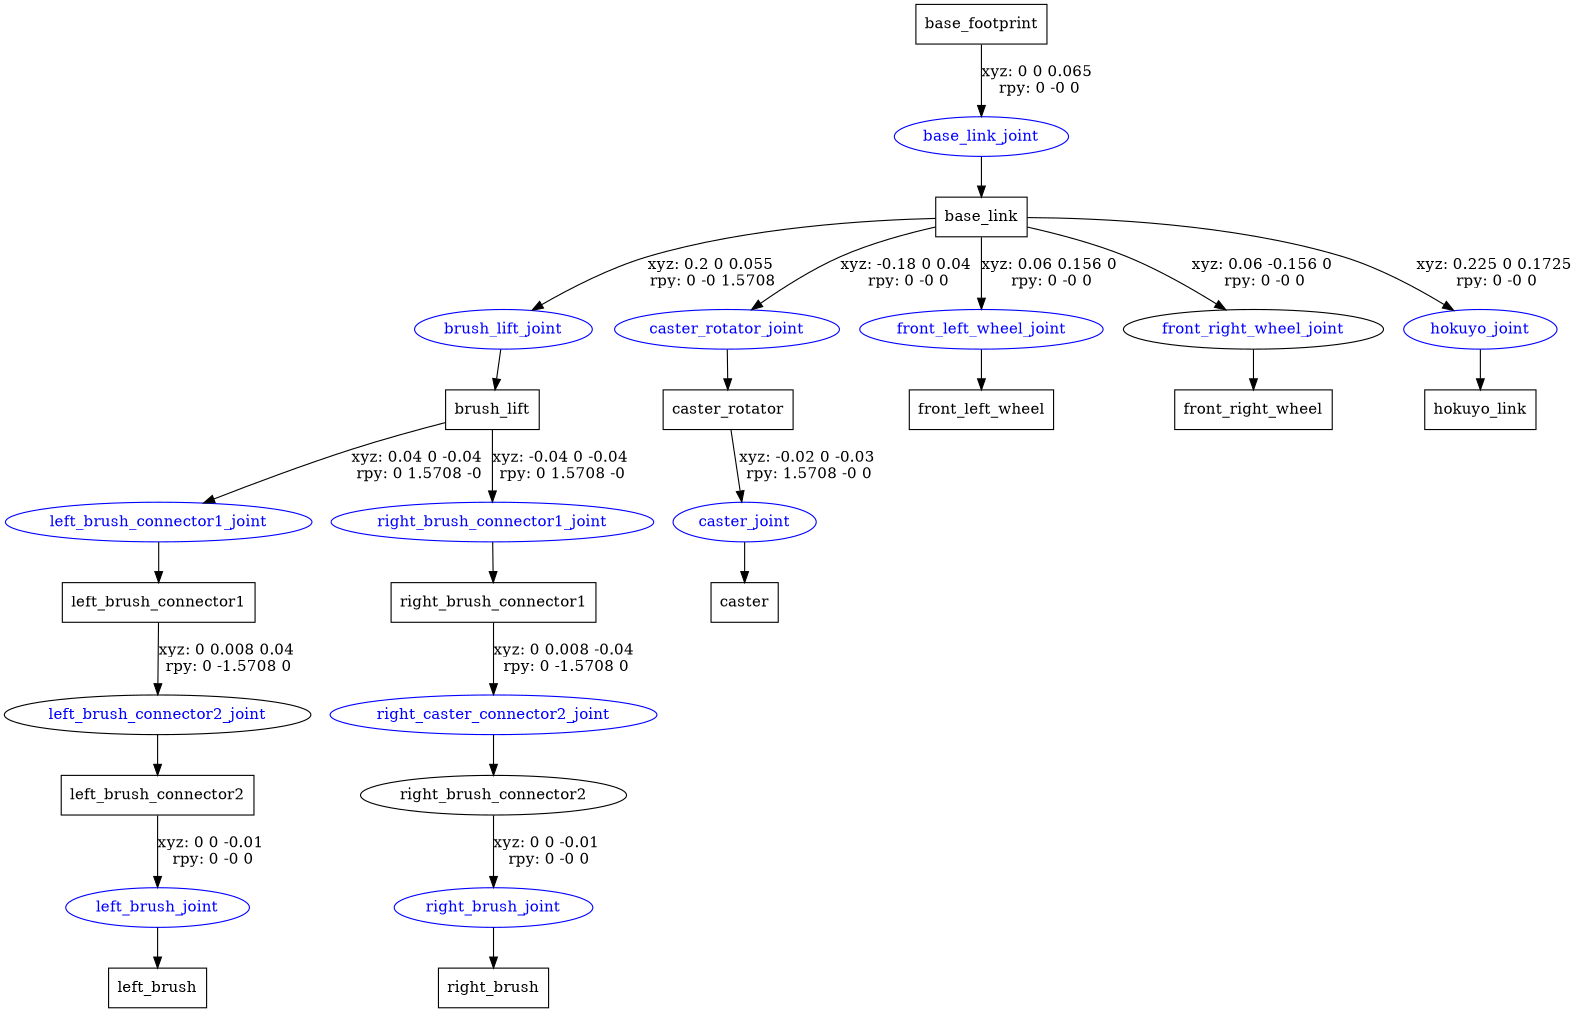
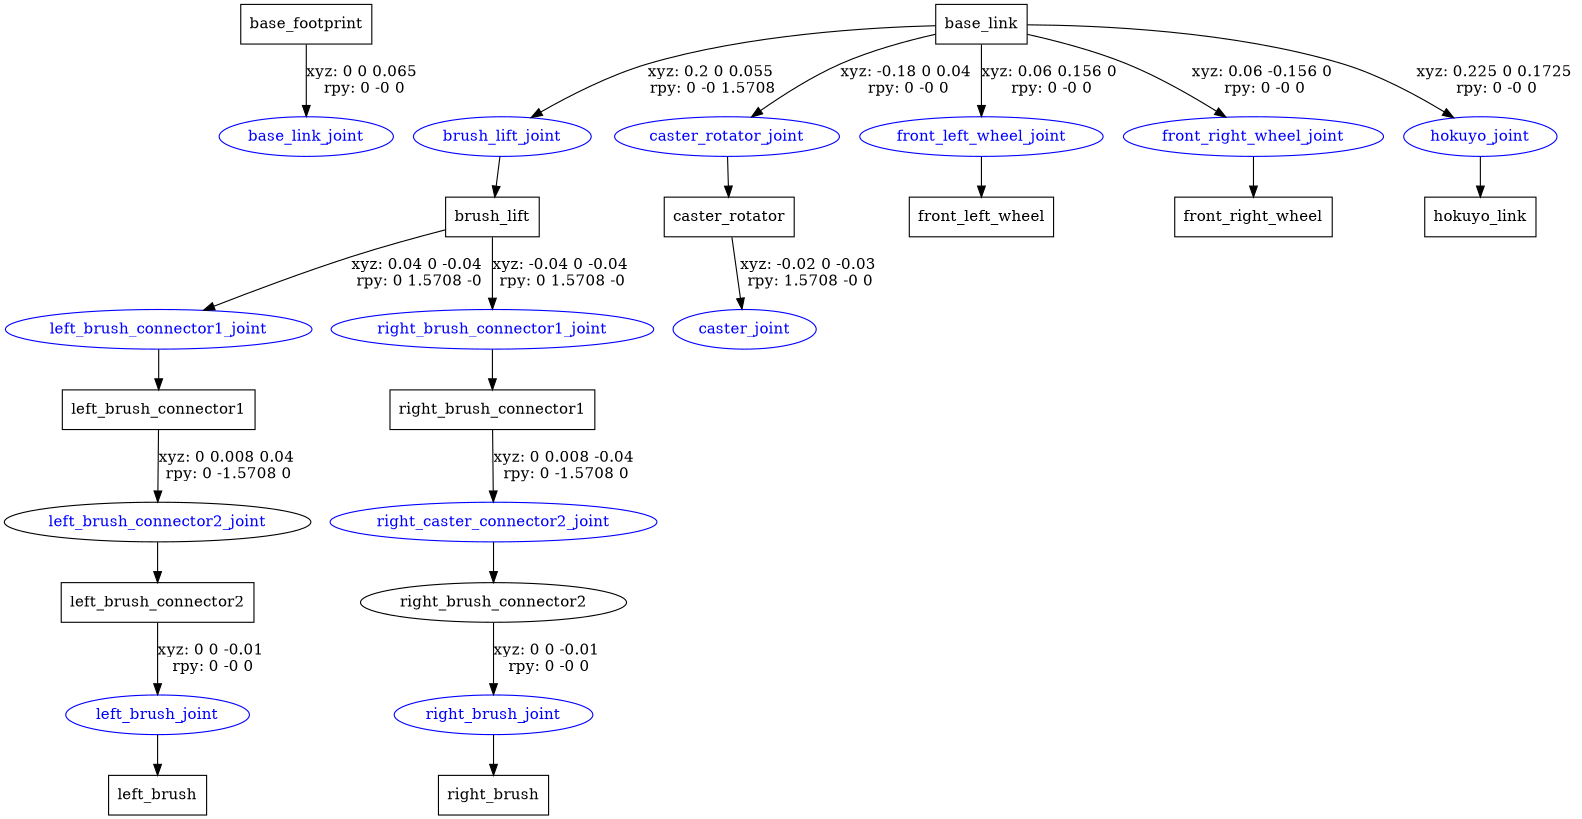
(981, 171) -> none
(1253, 329) -> (1253, 137)
(745, 602) -> none
